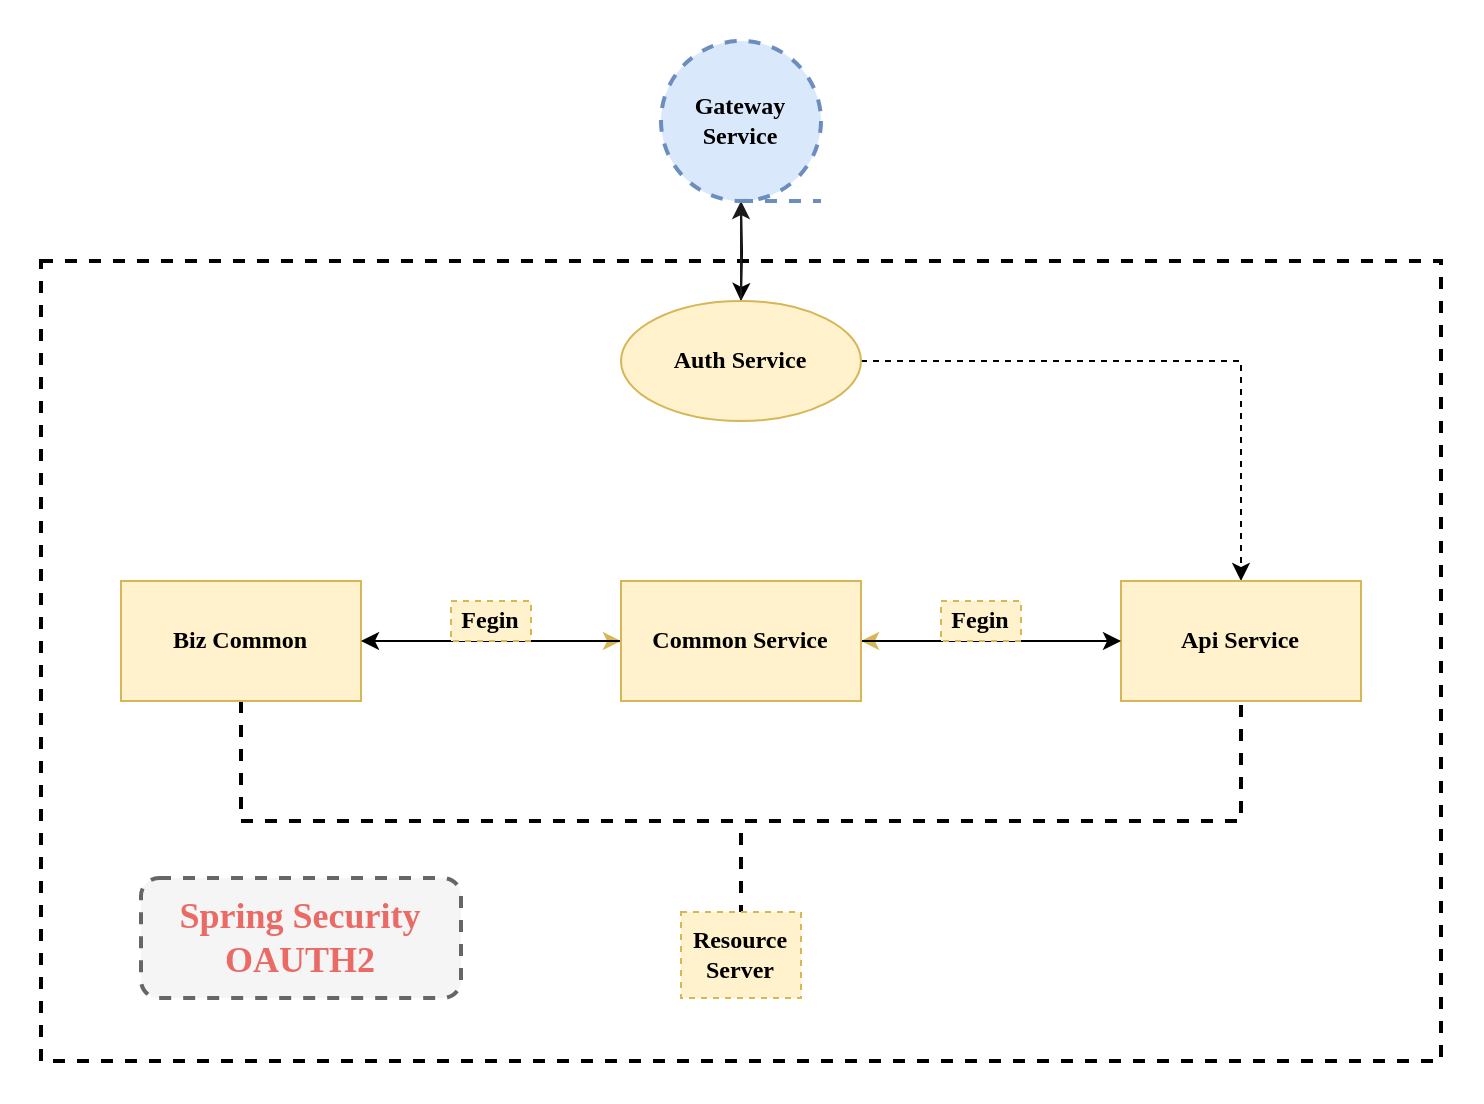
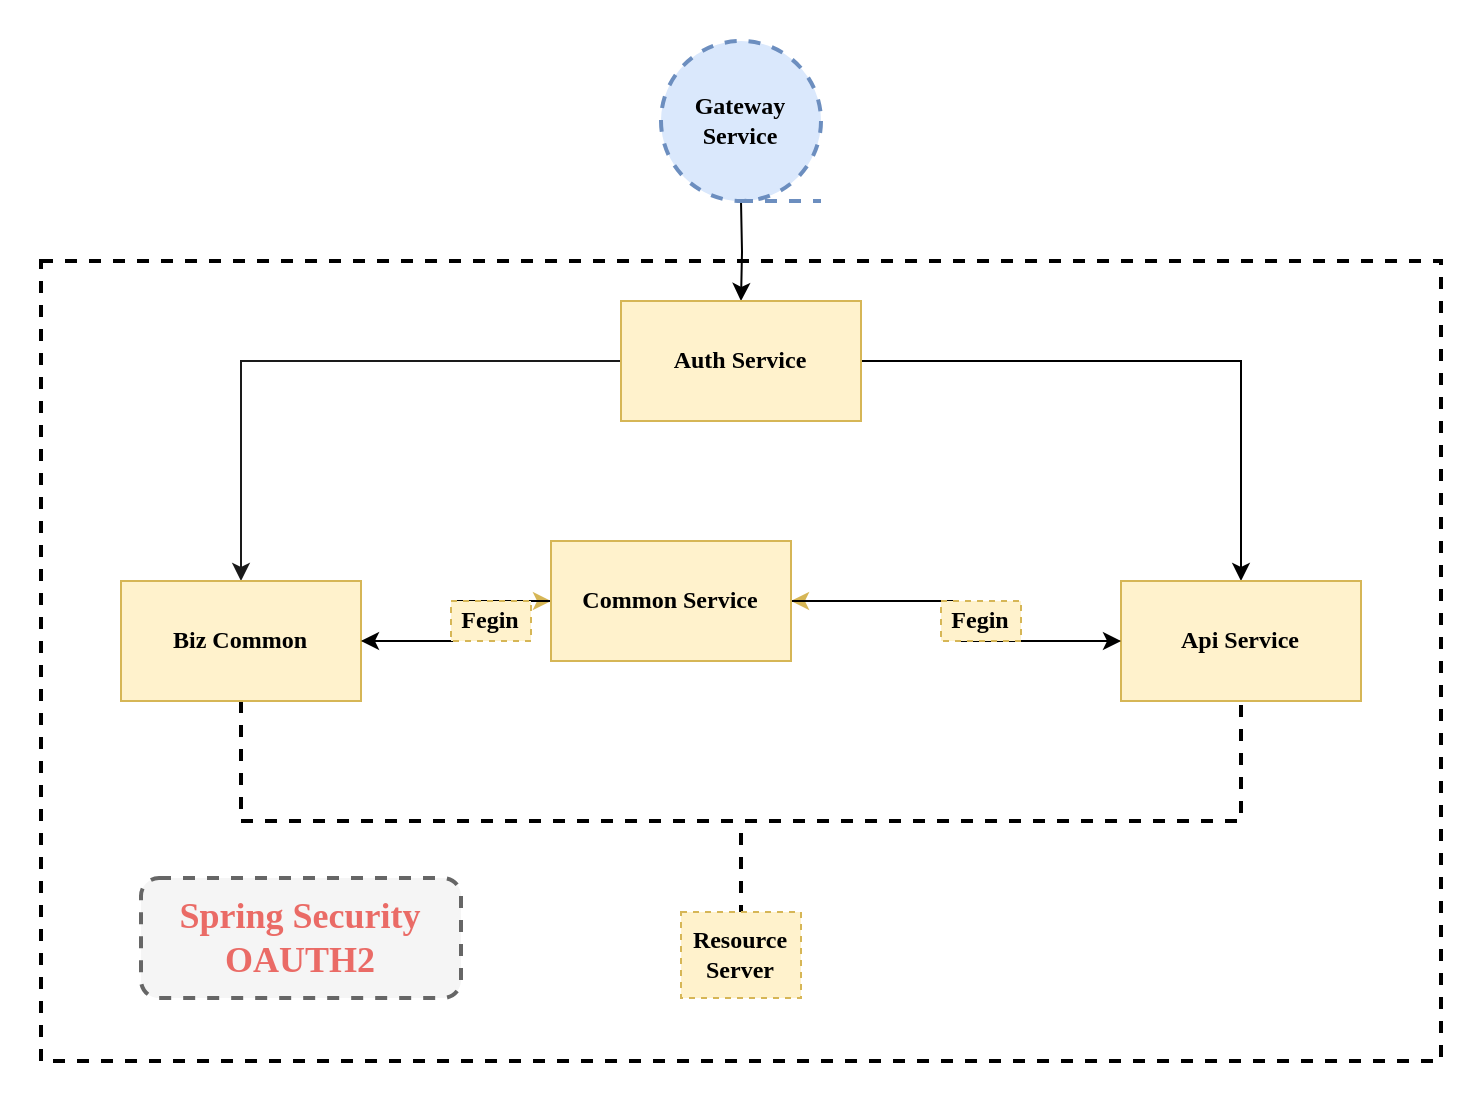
(741, 295) -> (328, 361)
(741, 361) -> (741, 361)
(1156, 361) -> (1156, 361)
(741, 641) -> (671, 601)
